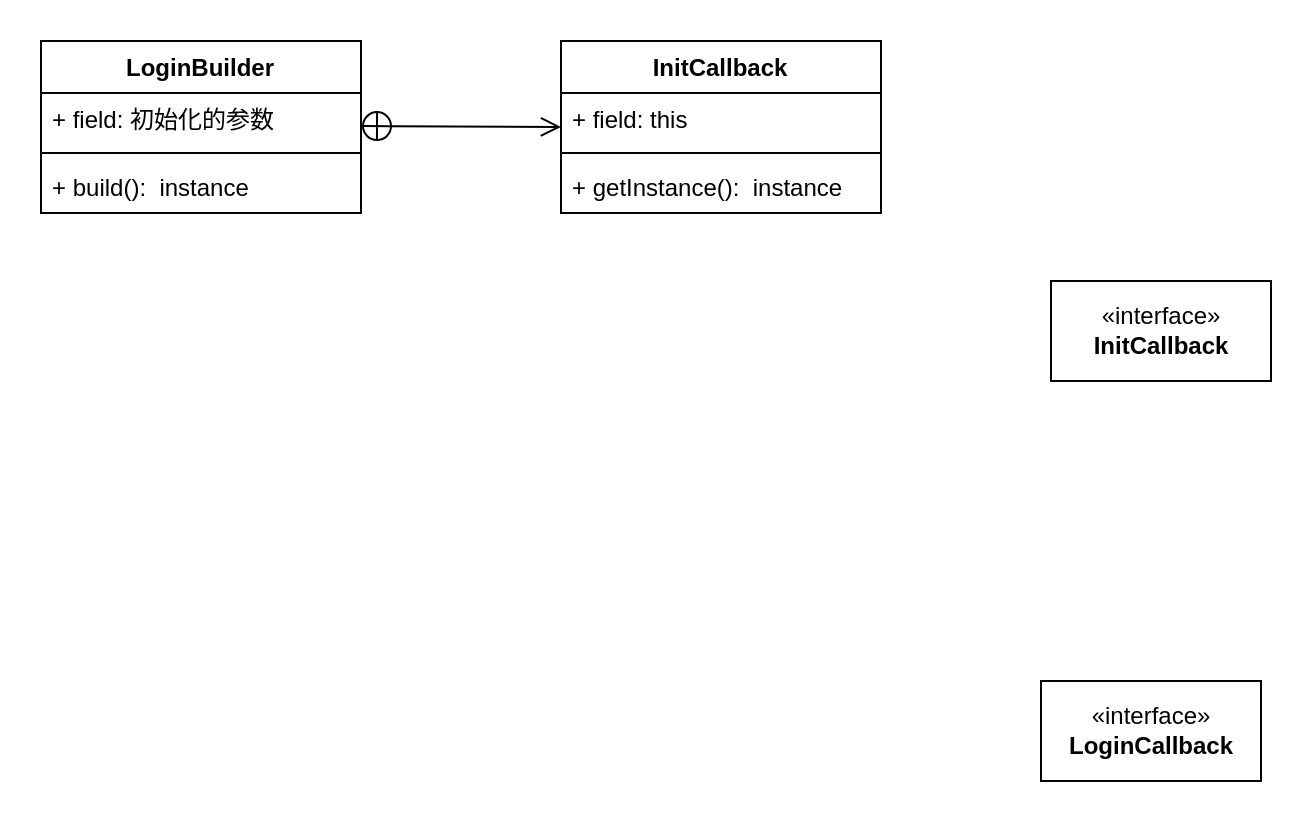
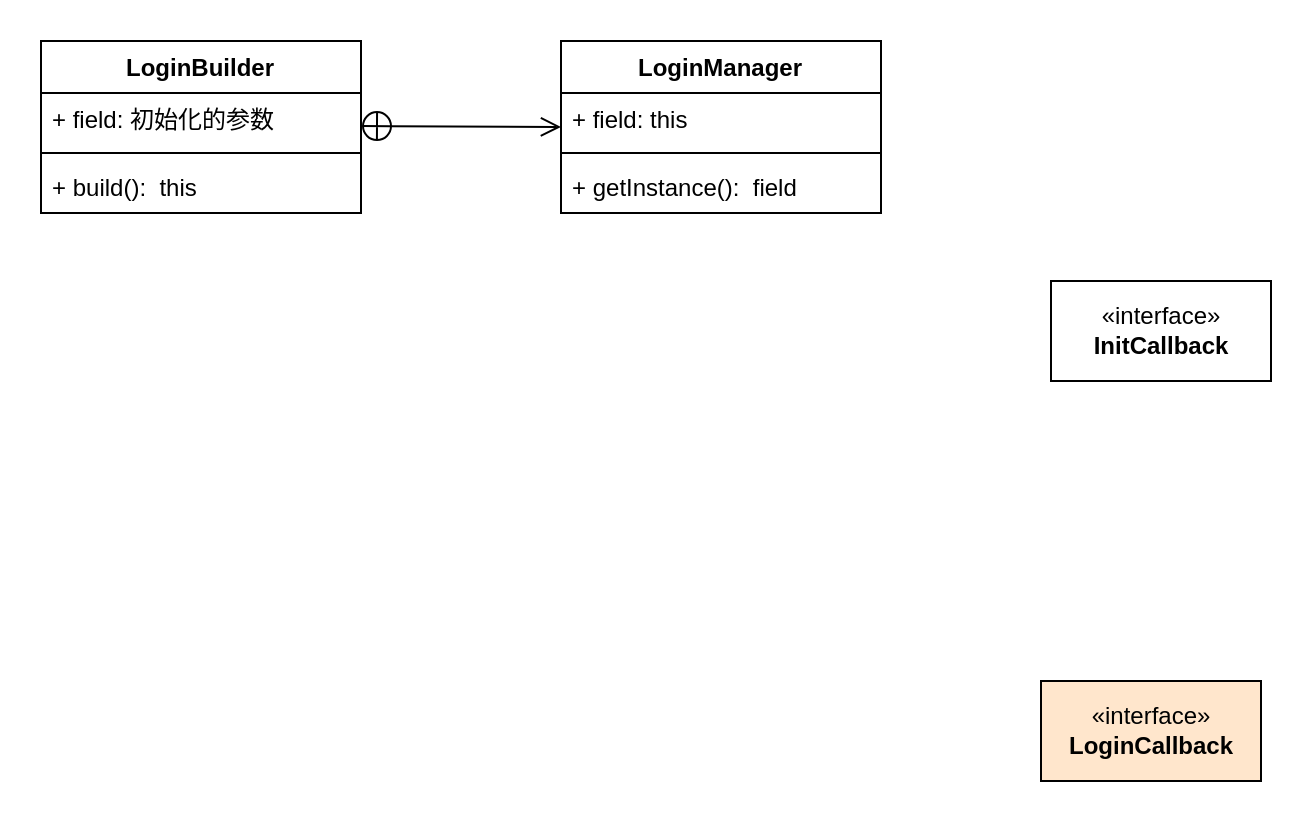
(720, 68) -> (720, 68)
(168, 188) -> (141, 188)
(734, 188) -> (711, 188)
(1151, 731) -> (1151, 731)
